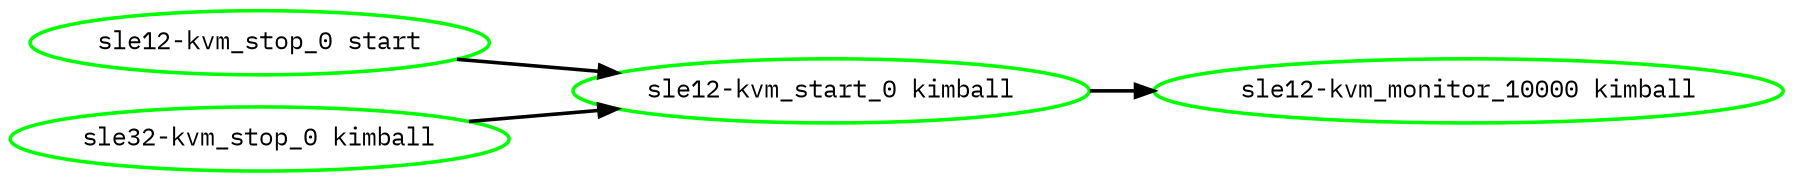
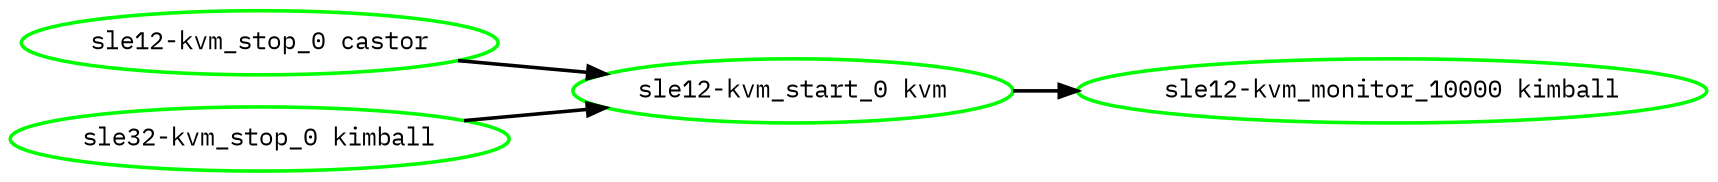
(260, 43) -> (260, 43)
(831, 91) -> (793, 91)
